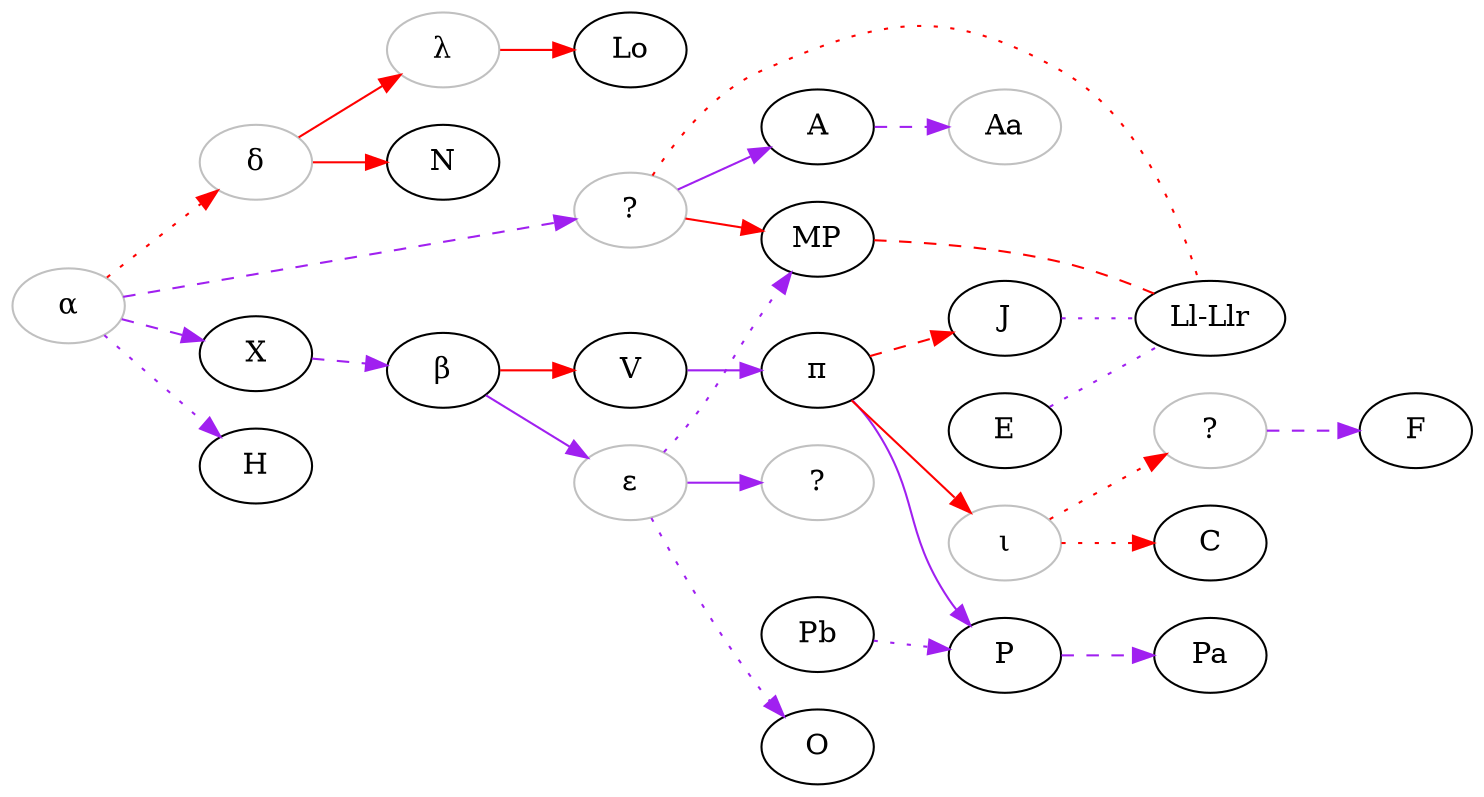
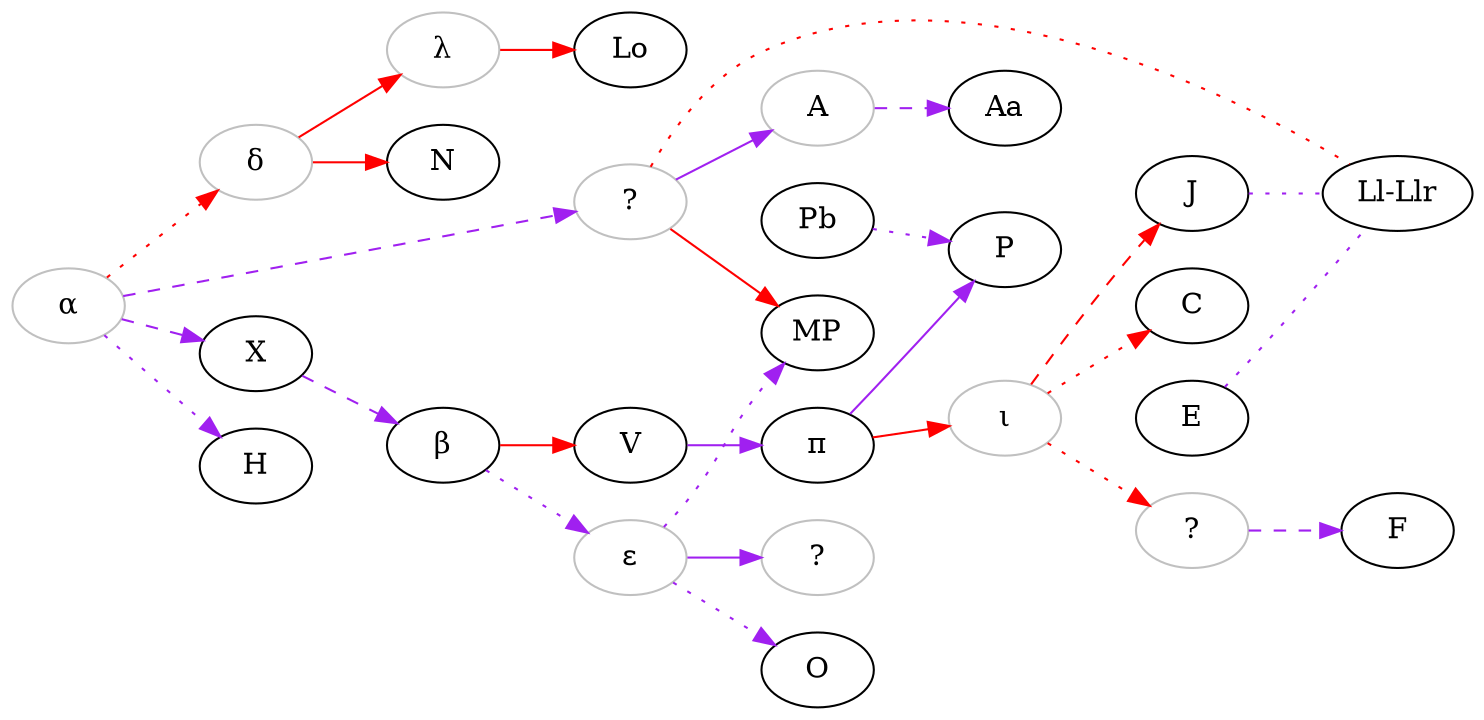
(818, 127) -> (818, 108)
(1005, 127) -> (1005, 108)
(1017, 254) -> none
(901, 347) -> (1086, 311)
(528, 421) -> (528, 496)
(1210, 655) -> none
